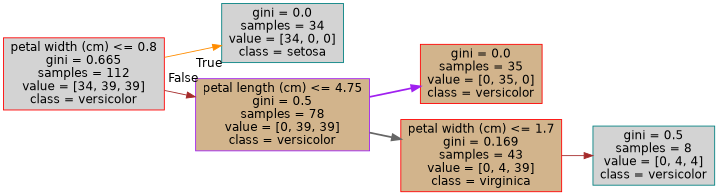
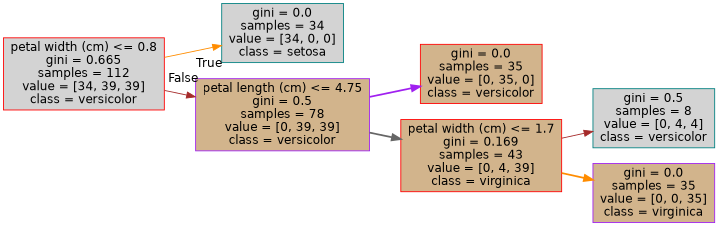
none -> (654, 193)
